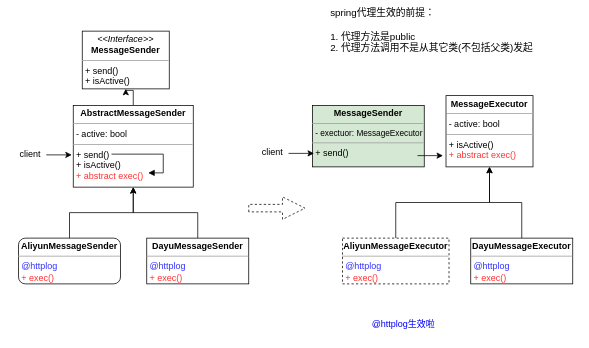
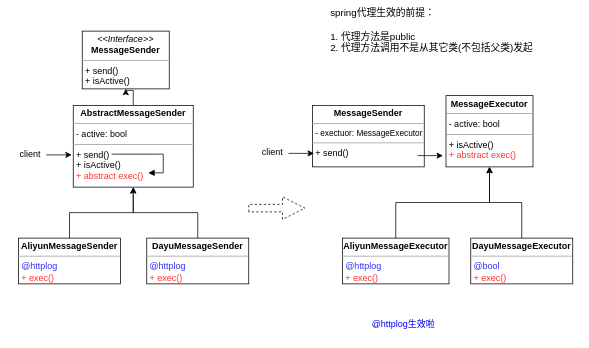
(368, 136) -> (368, 136)
(519, 254) -> (519, 254)
(69, 261) -> (69, 261)
(396, 261) -> (396, 261)
